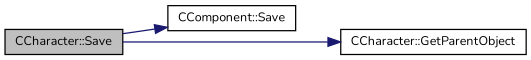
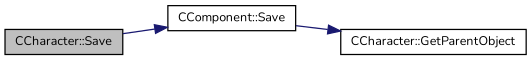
(225, 42) -> (312, 28)
